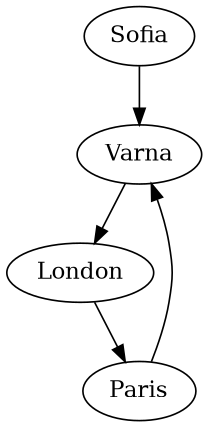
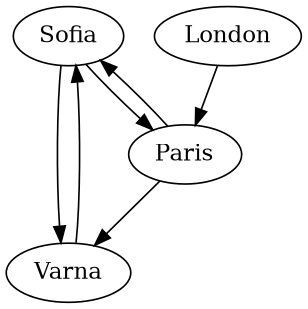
none -> (112, 92)
none -> (141, 98)
(114, 206) -> (80, 162)
